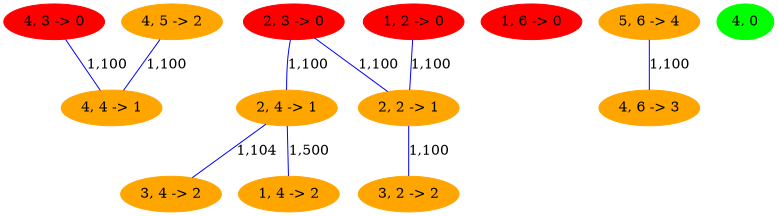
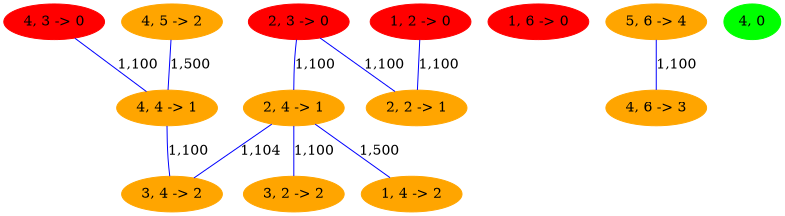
(167, 65) -> (190, 65)
none -> (168, 151)
(409, 151) -> (294, 151)
